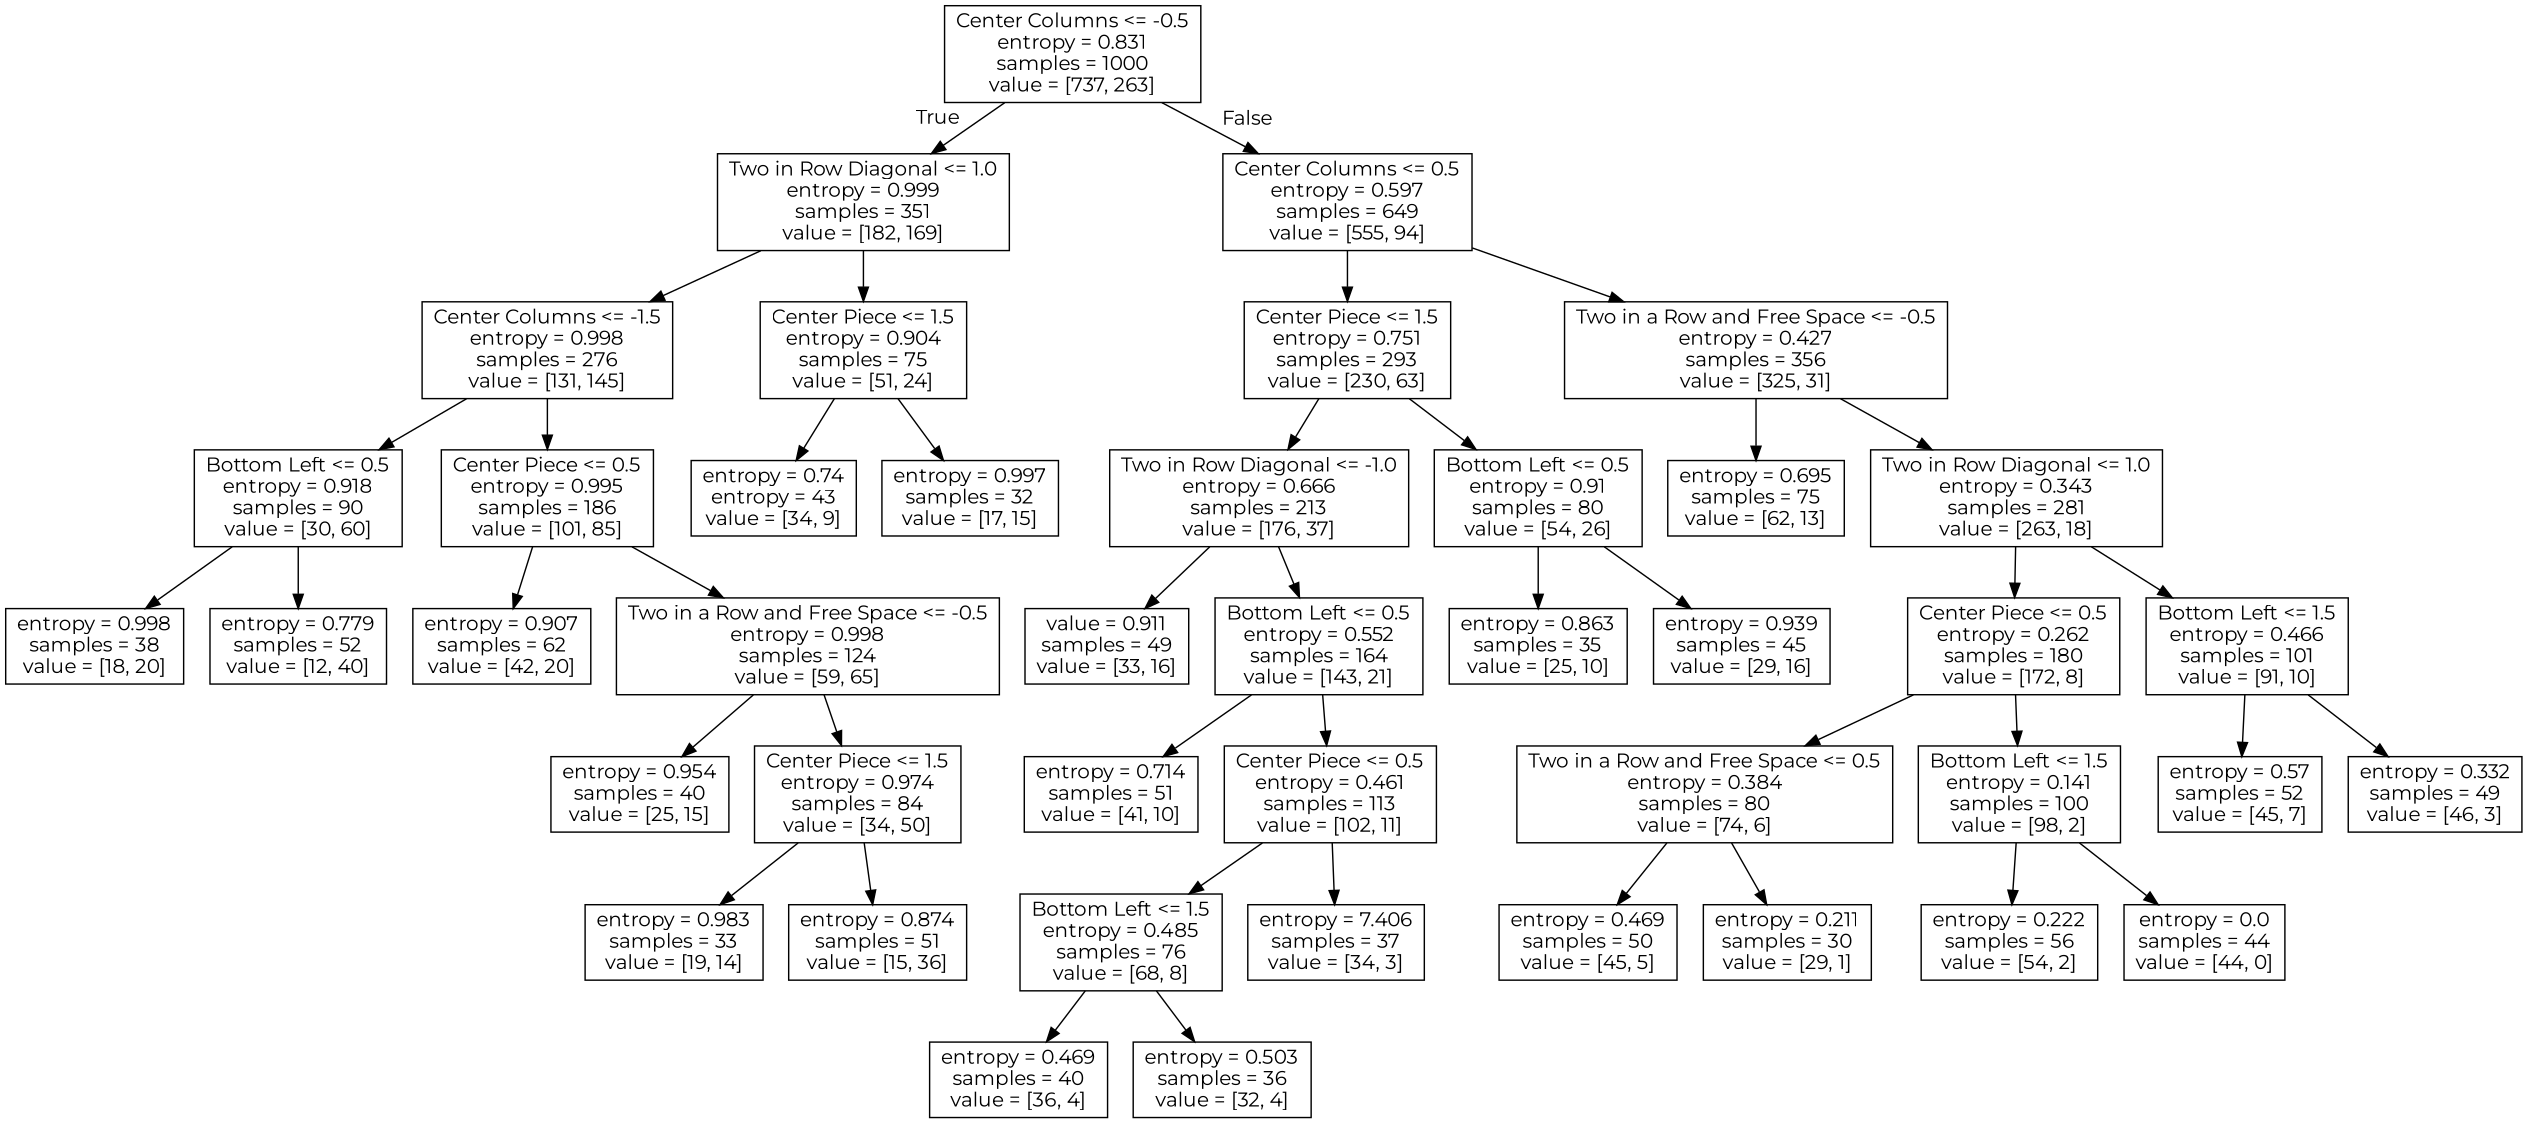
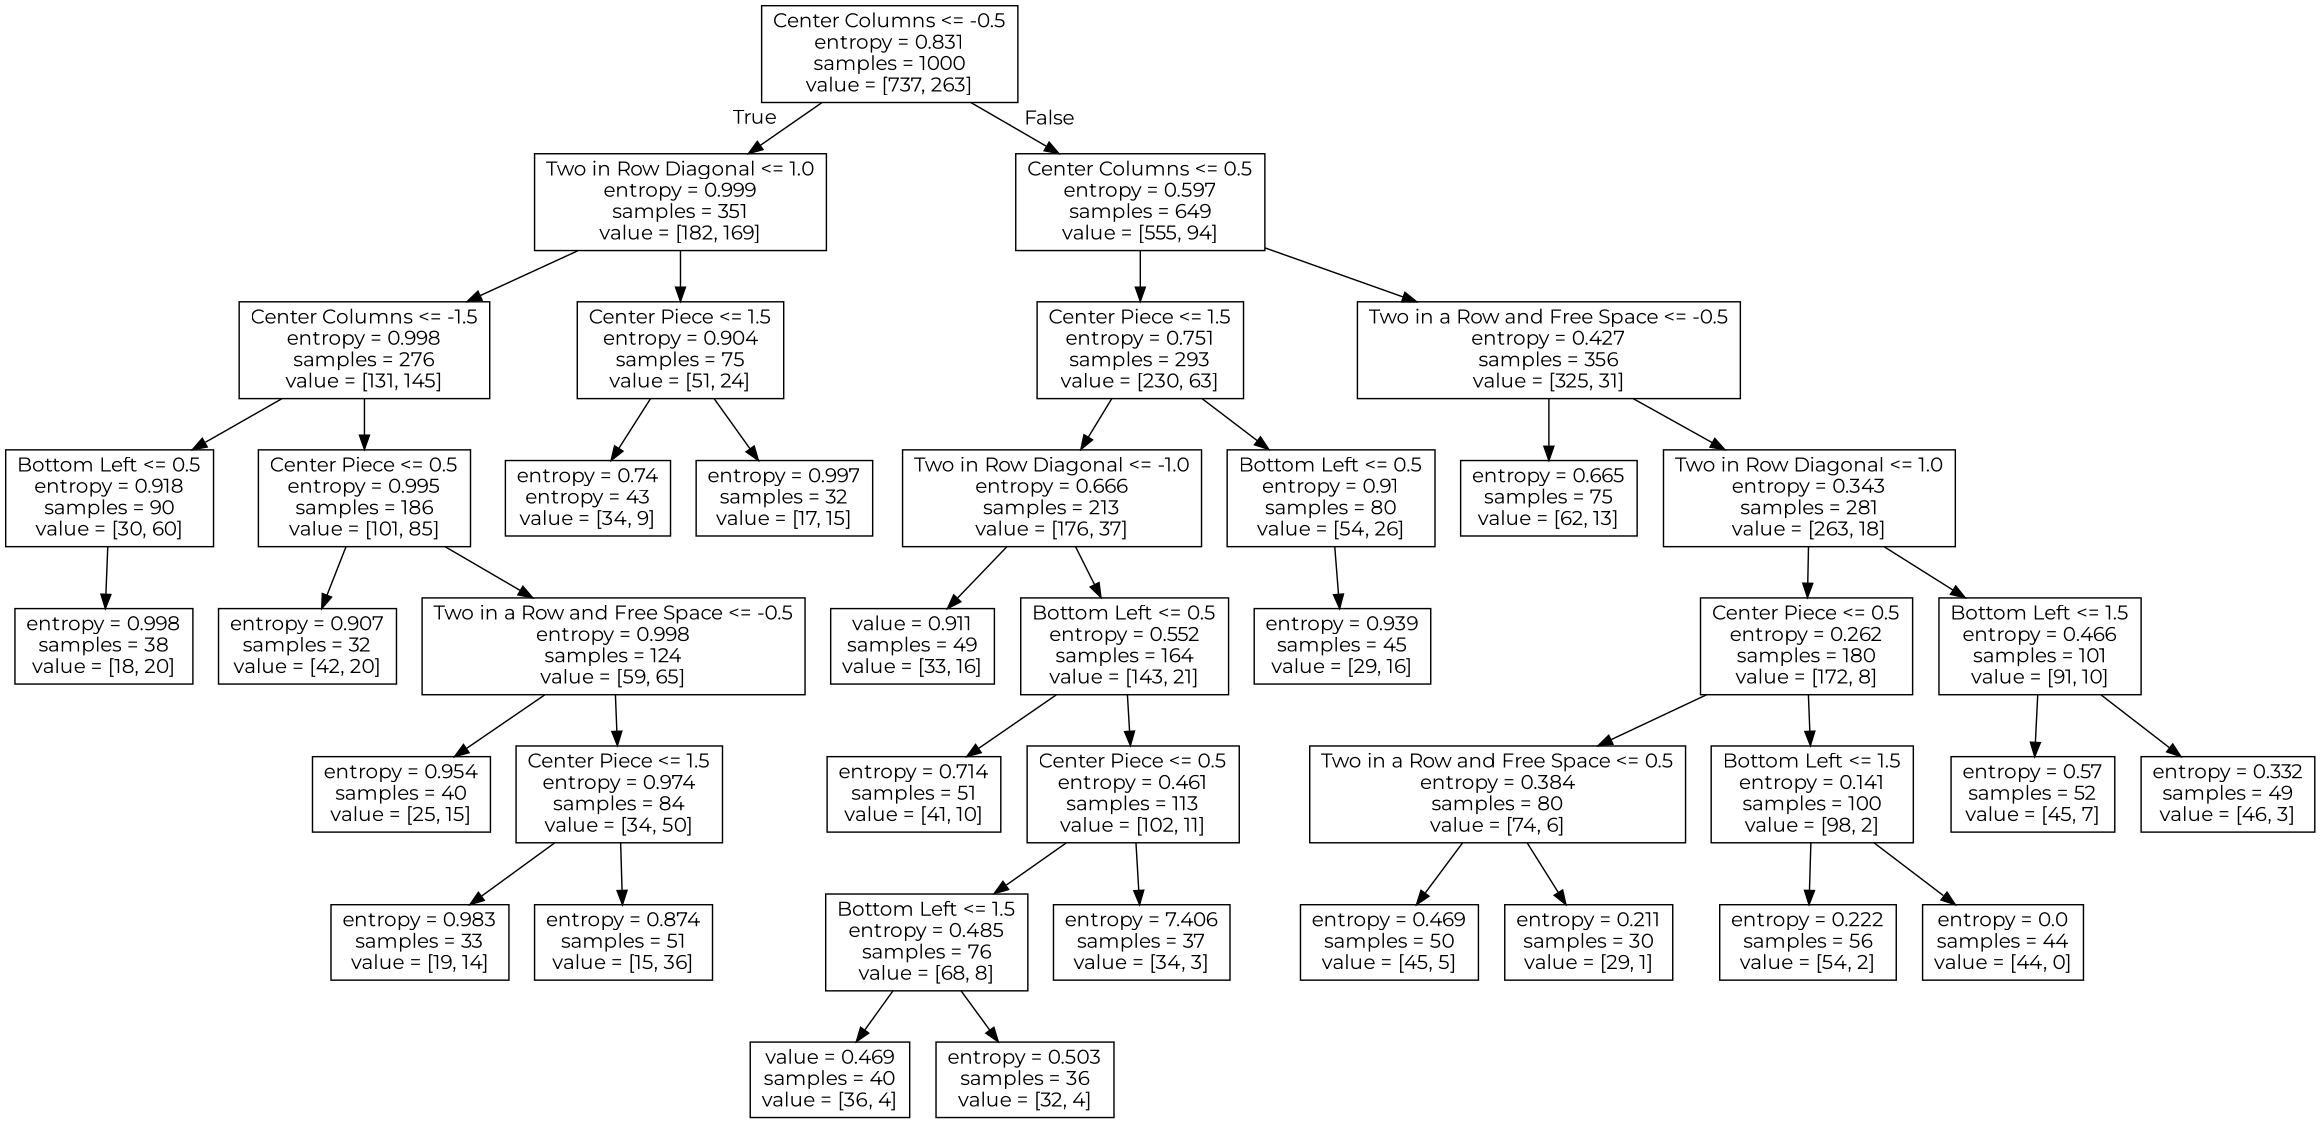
(1756, 498) -> (1549, 498)
(298, 646) -> none
(502, 646) -> (308, 646)
(1538, 646) -> none
(1019, 1080) -> (830, 1080)
